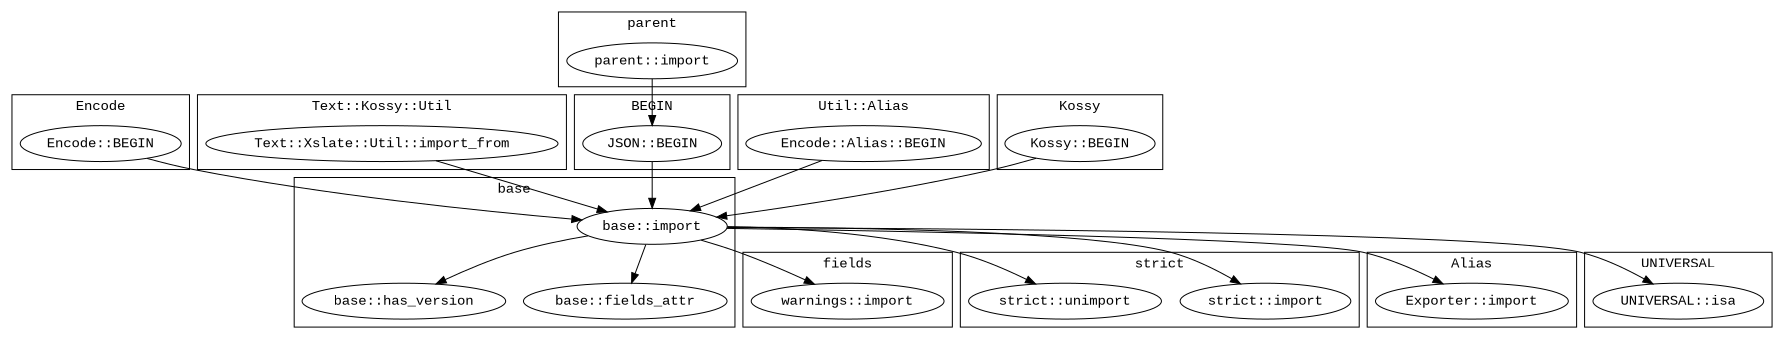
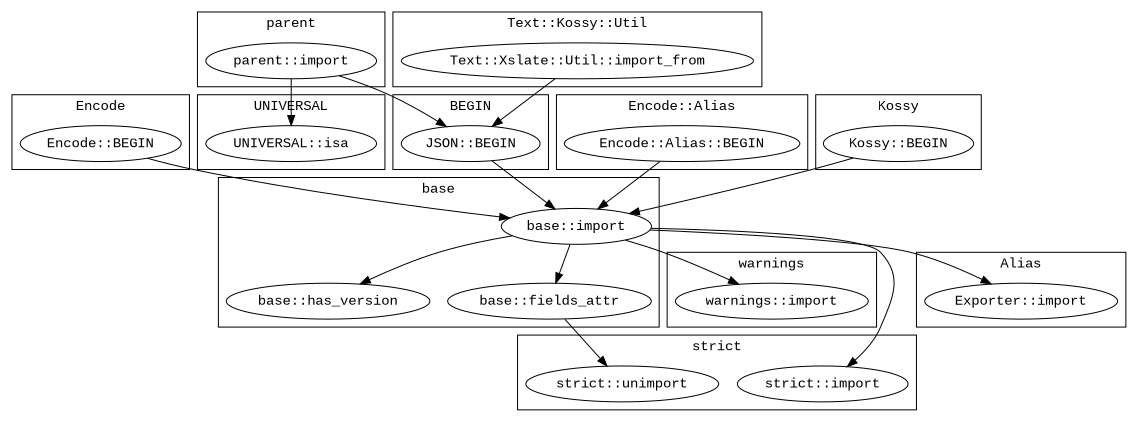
(864, 106) -> (682, 106)
(517, 185) -> (525, 101)
(1189, 232) -> (291, 101)
(880, 238) -> (585, 342)
(848, 264) -> (772, 264)
